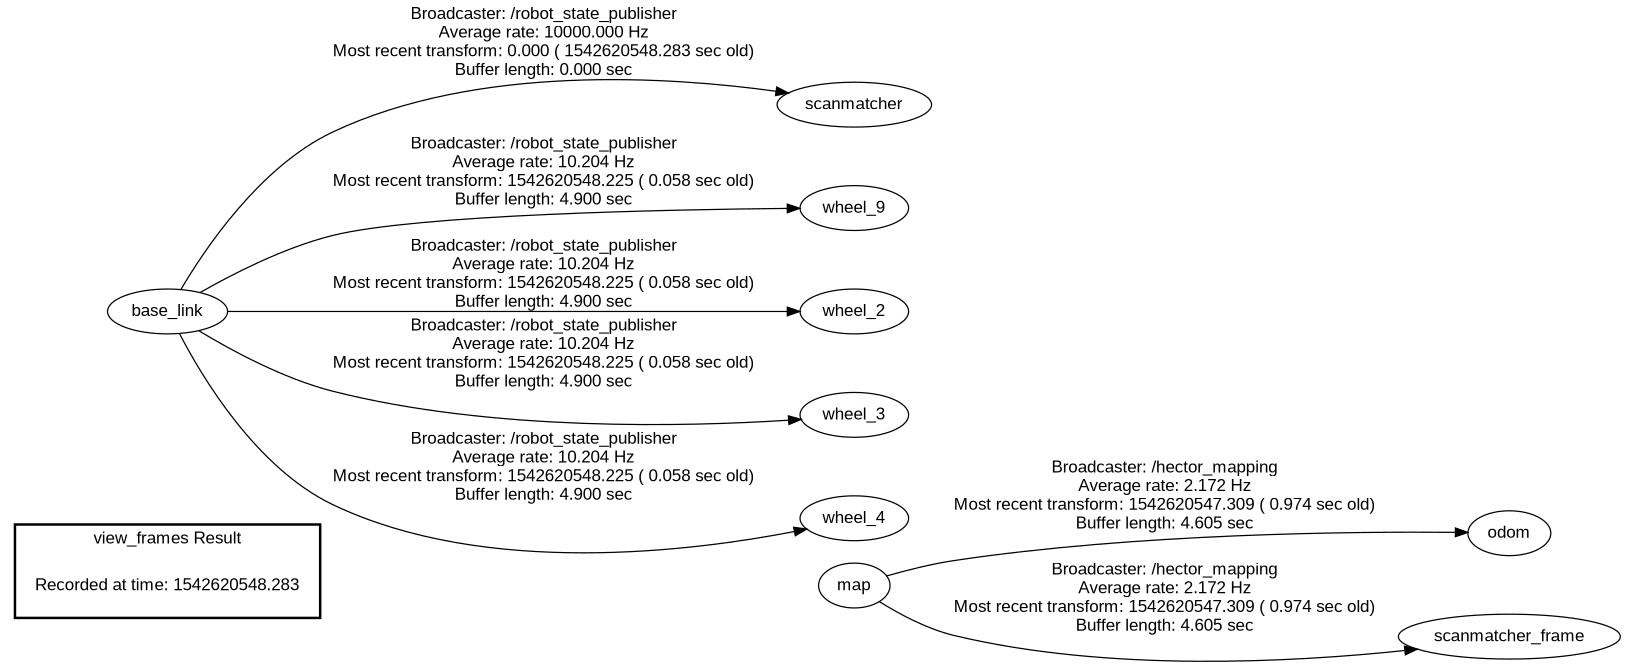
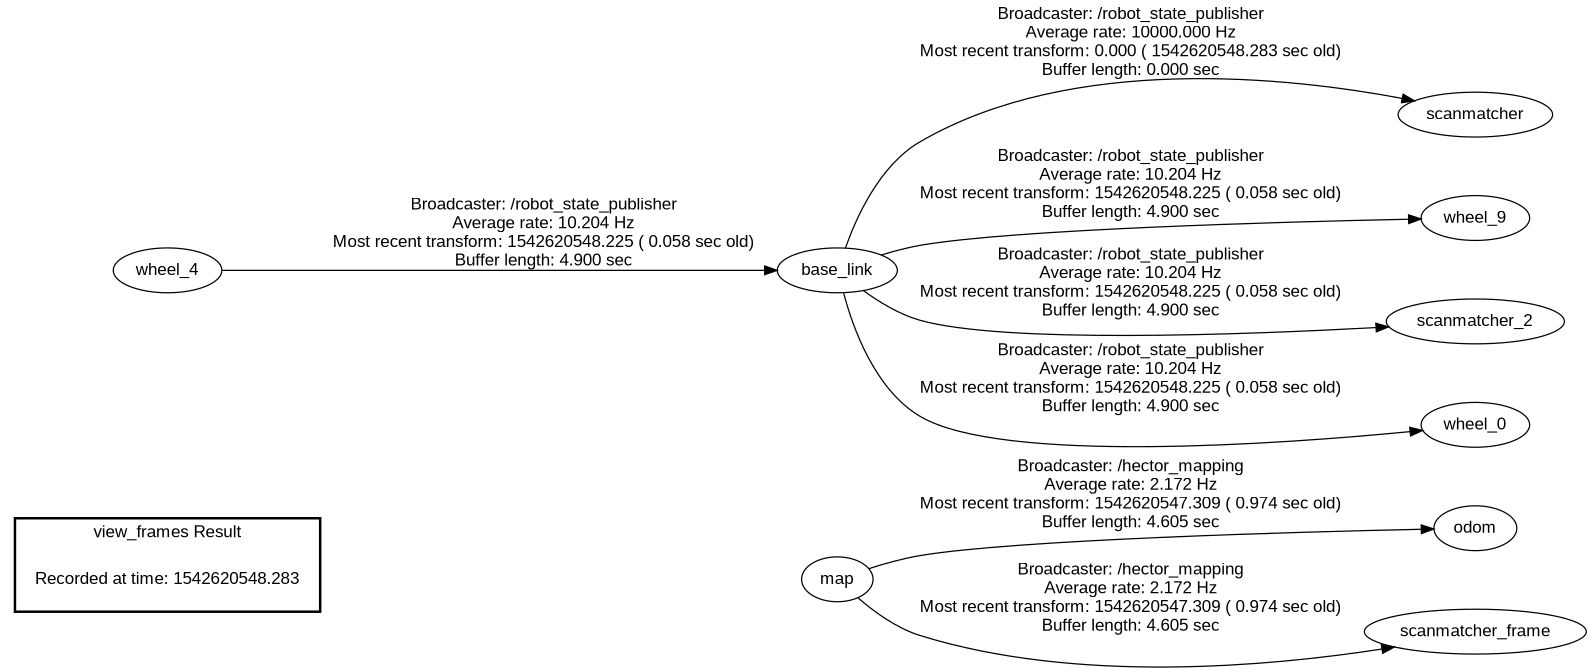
(854, 311) -> (1475, 321)
(854, 415) -> (1475, 425)
(445, 540) -> (493, 270)
